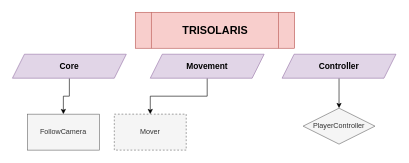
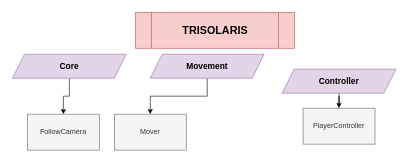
(339, 66) -> (339, 81)
(339, 126) -> (339, 126)
(150, 132) -> (150, 132)
